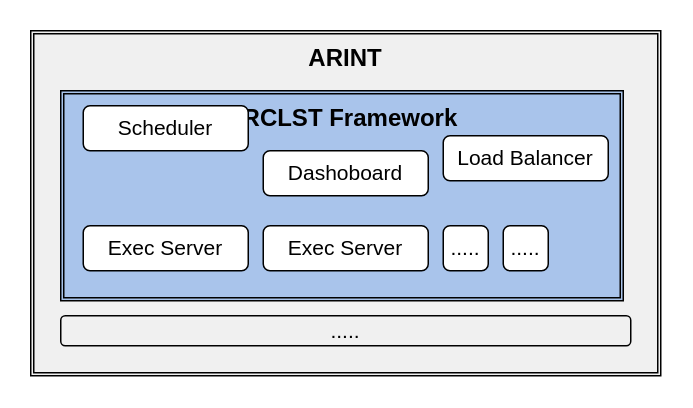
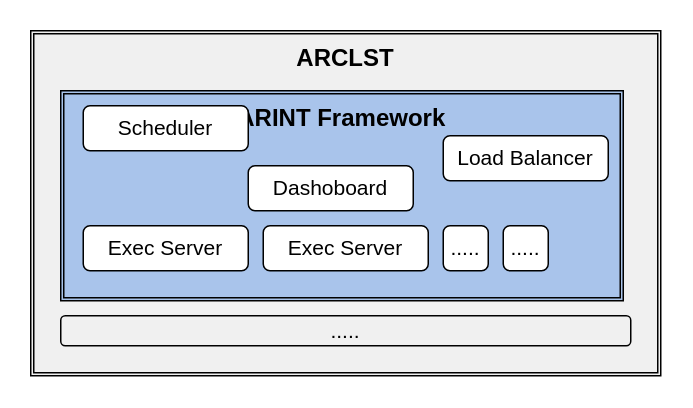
(346, 59) -> (346, 59)
(342, 119) -> (342, 119)
(346, 173) -> (331, 188)
